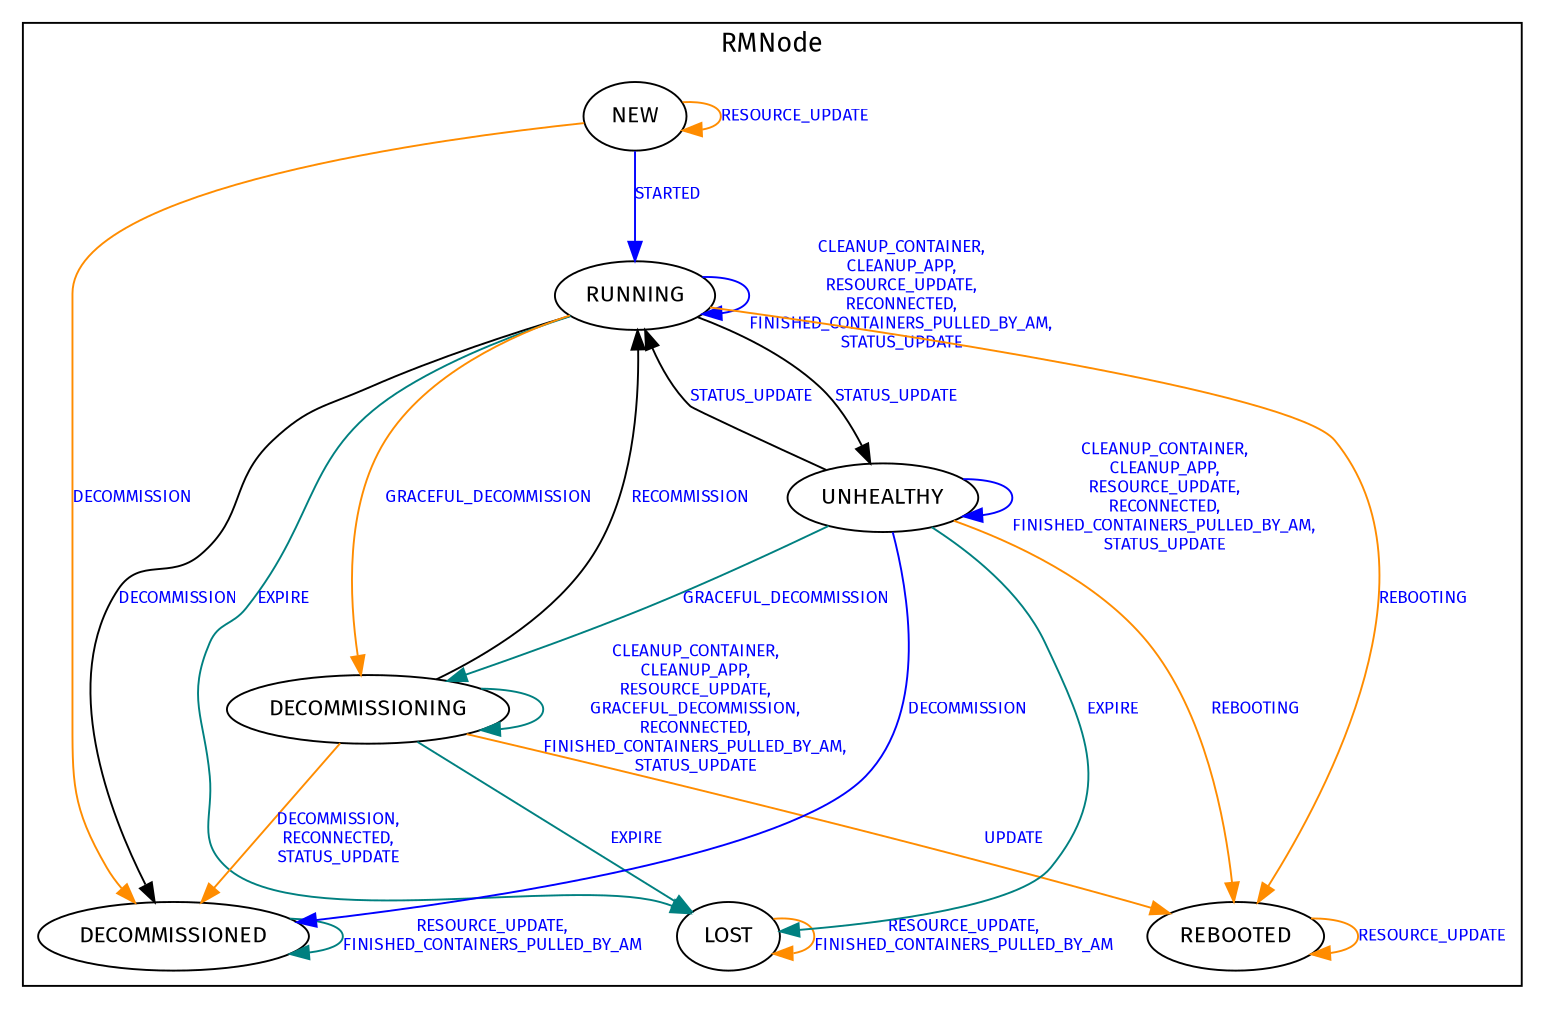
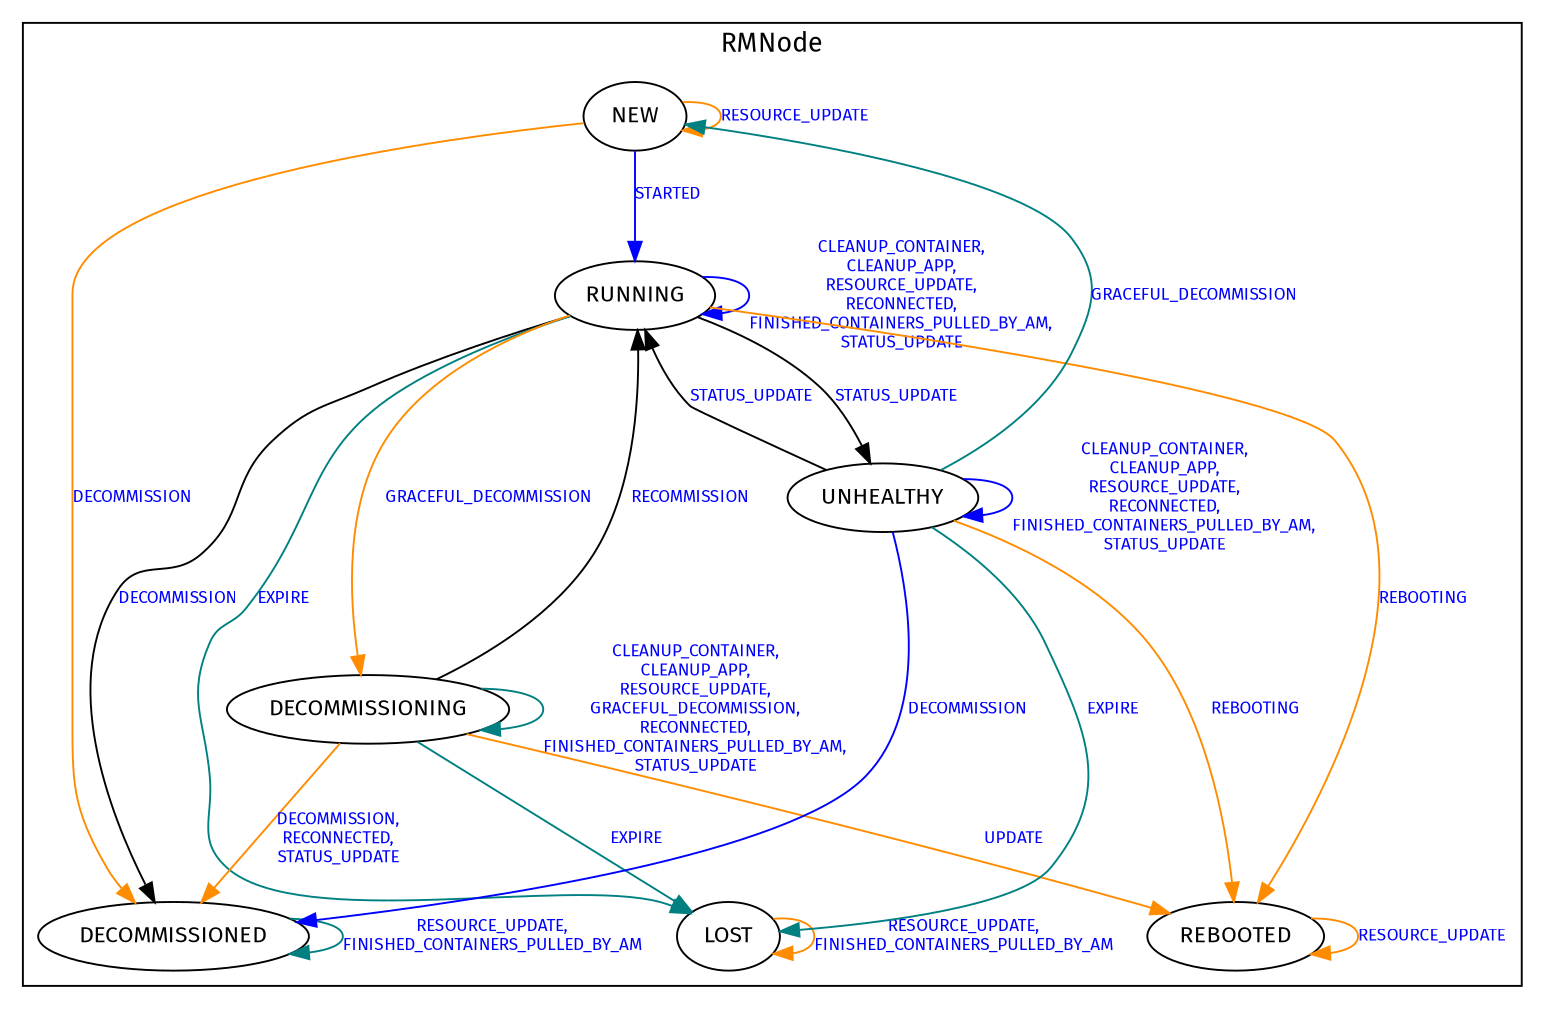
(650, 606) -> (1037, 212)
